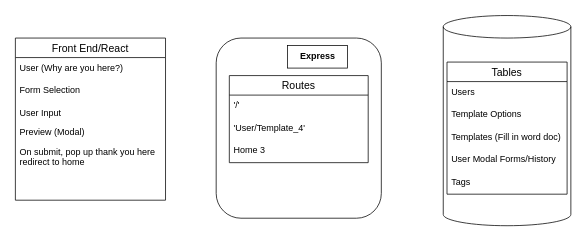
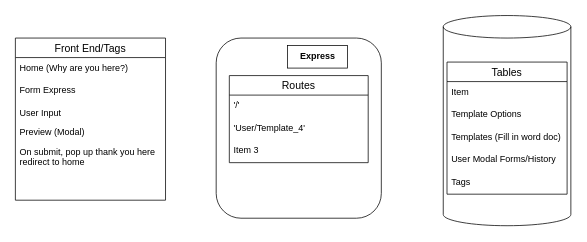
(90, 48) -> (90, 48)
(75, 68) -> (75, 68)
(51, 90) -> (49, 90)
(463, 92) -> (461, 92)
(247, 150) -> (247, 150)
